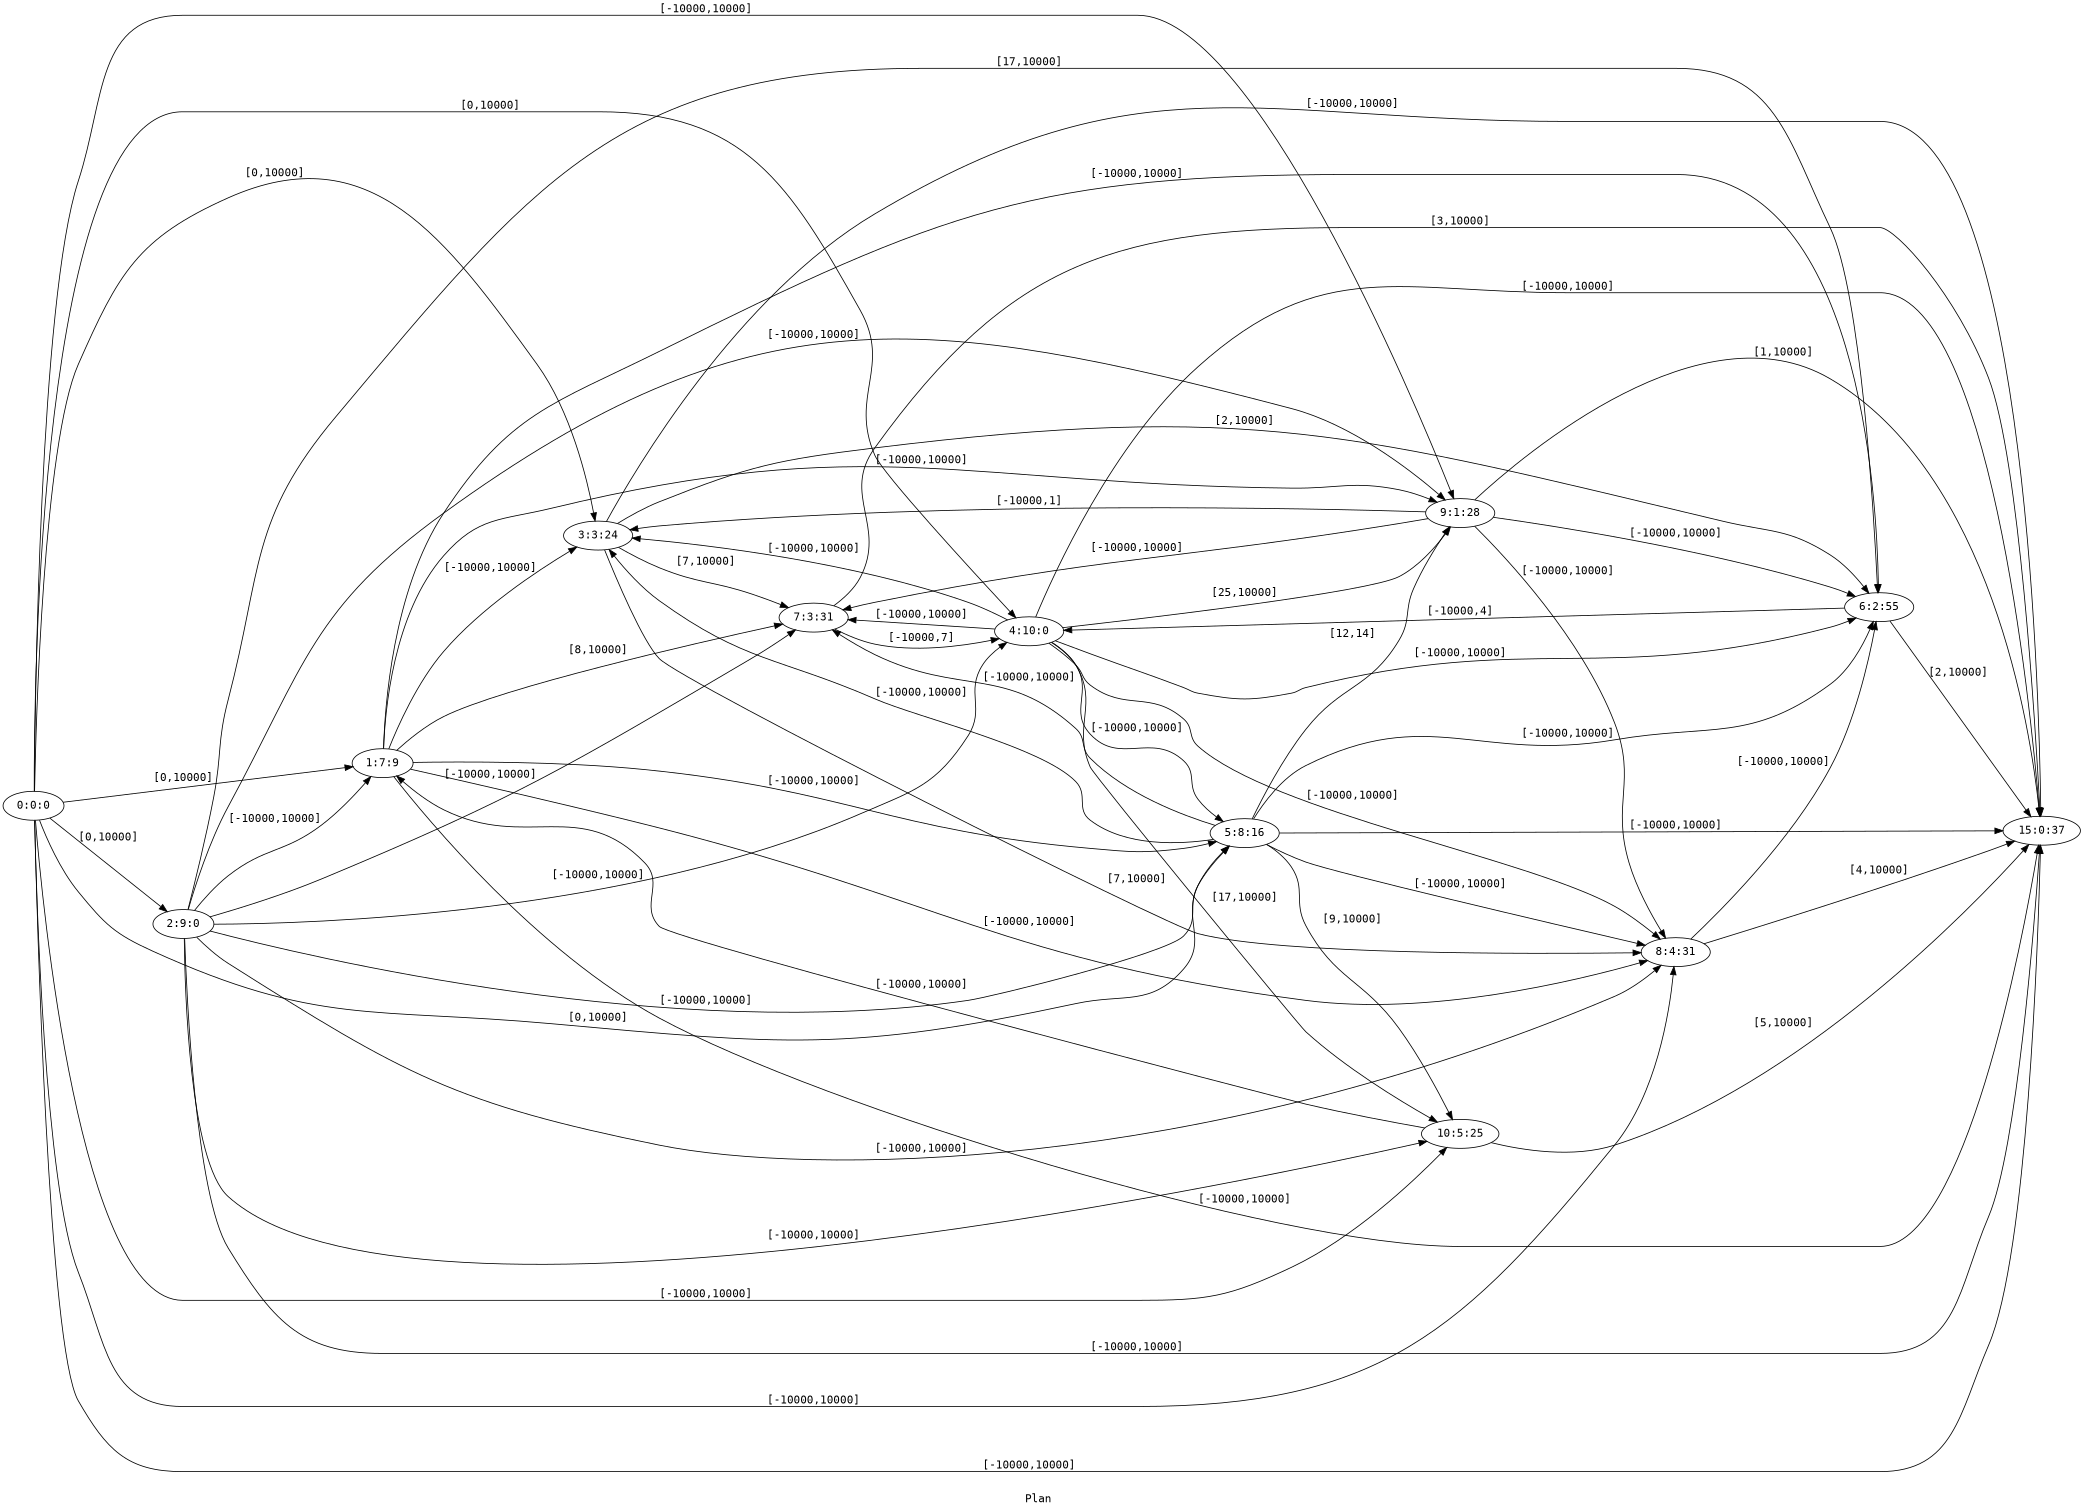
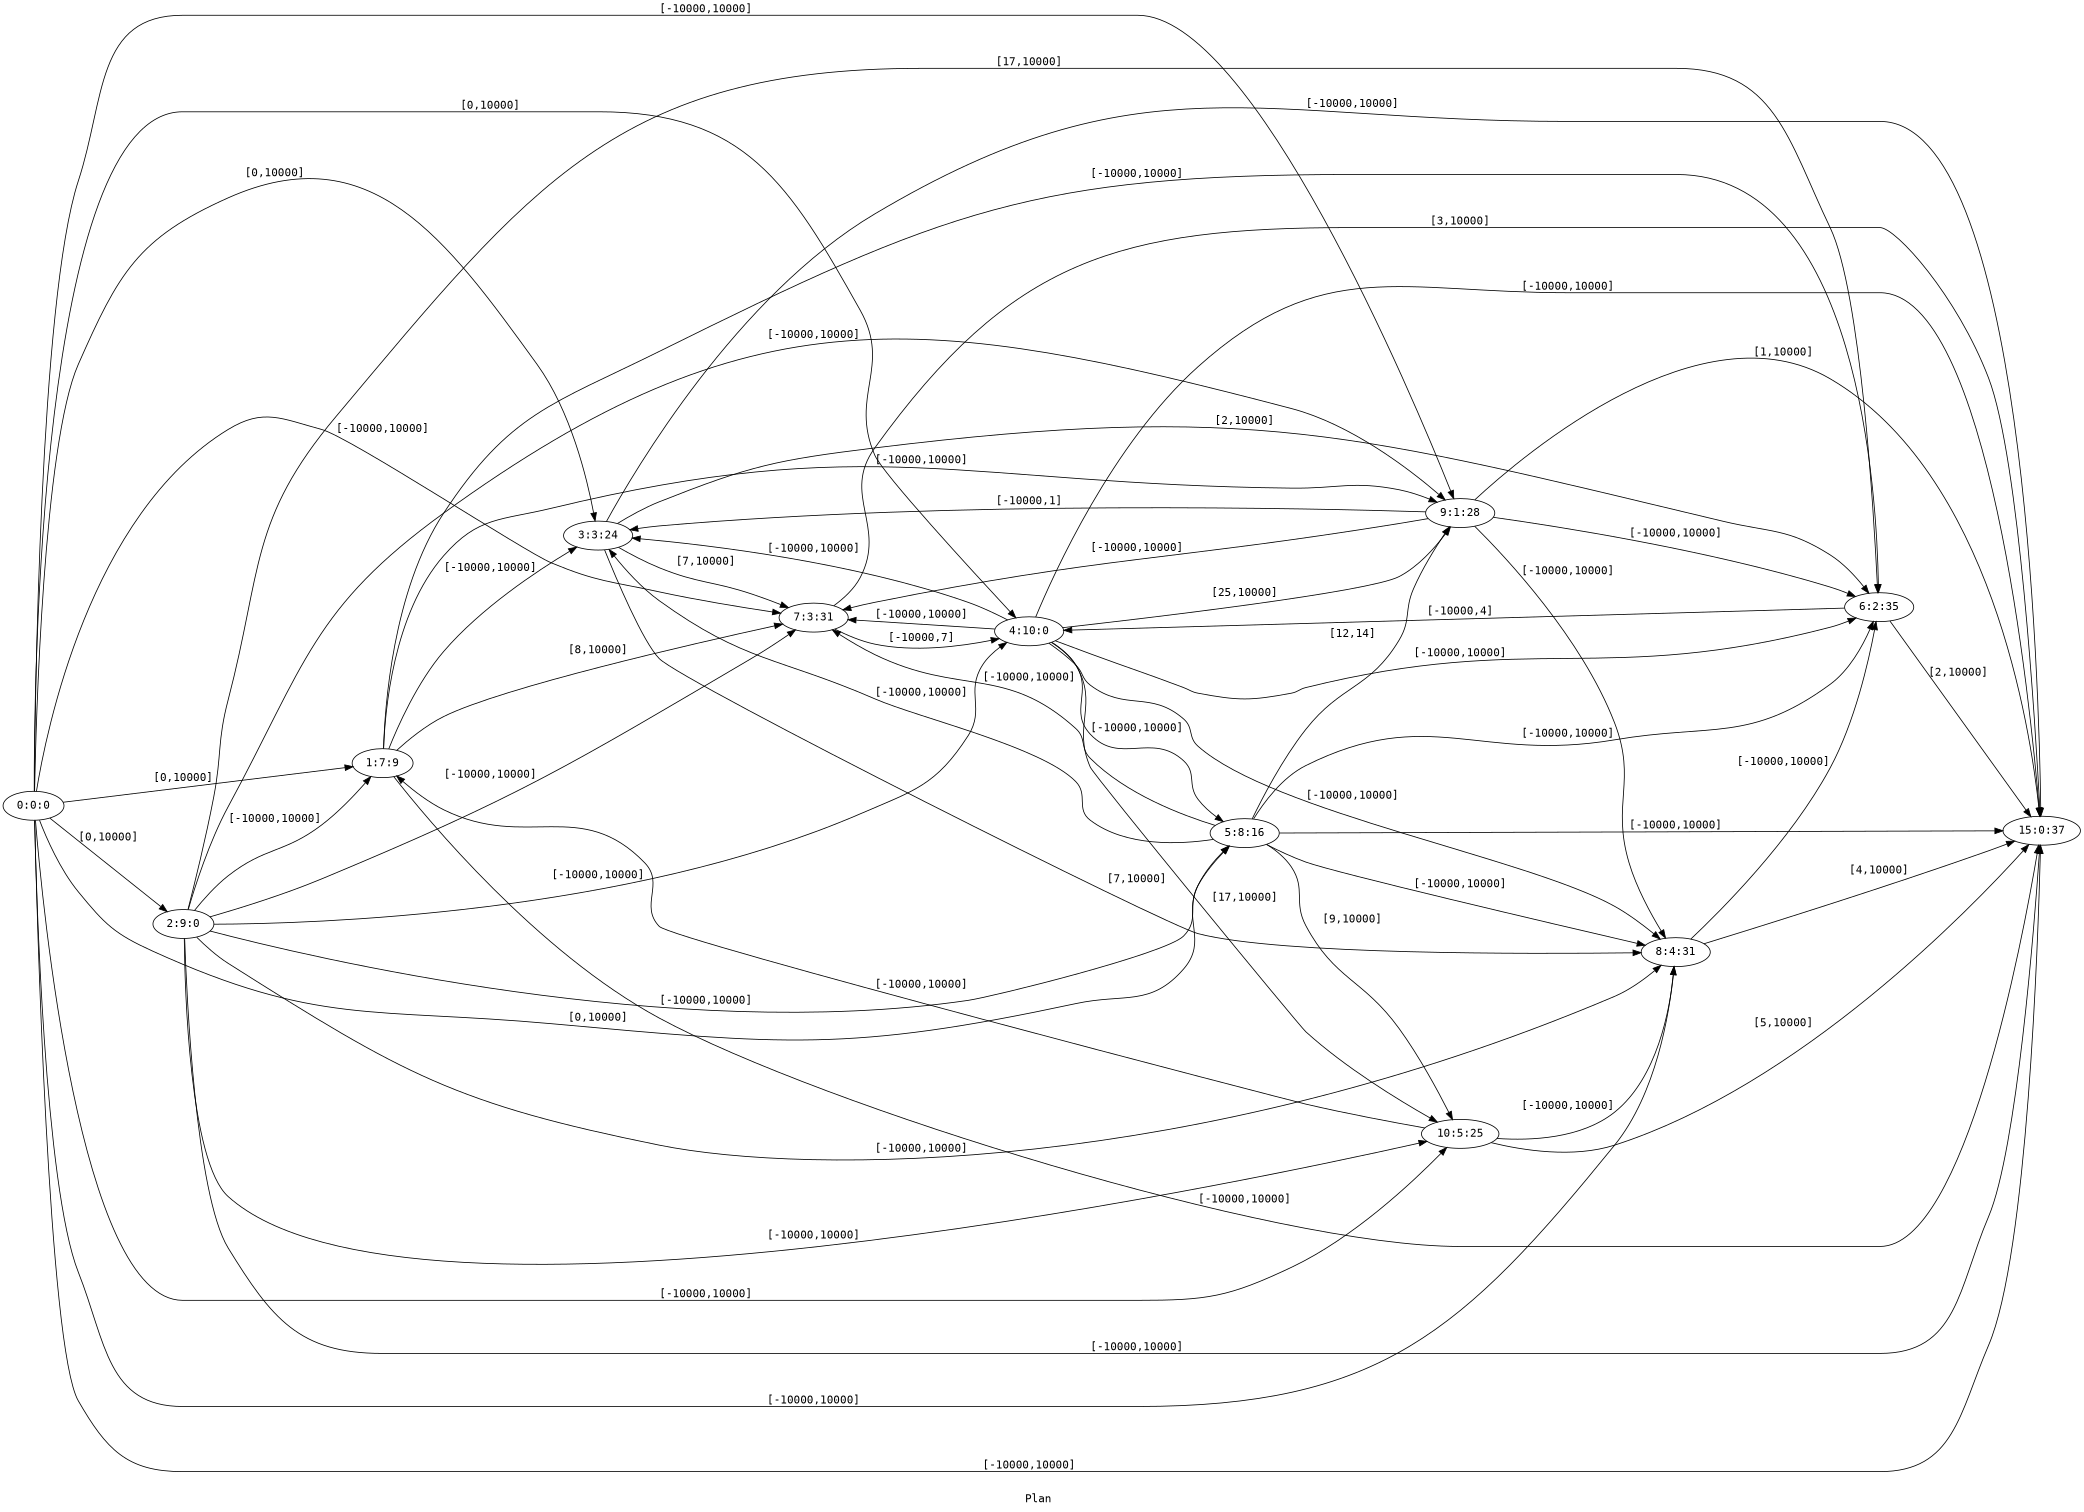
none -> (309, 426)
(1879, 607) -> (1879, 607)
(812, 797) -> none
(1019, 940) -> (1625, 1102)
